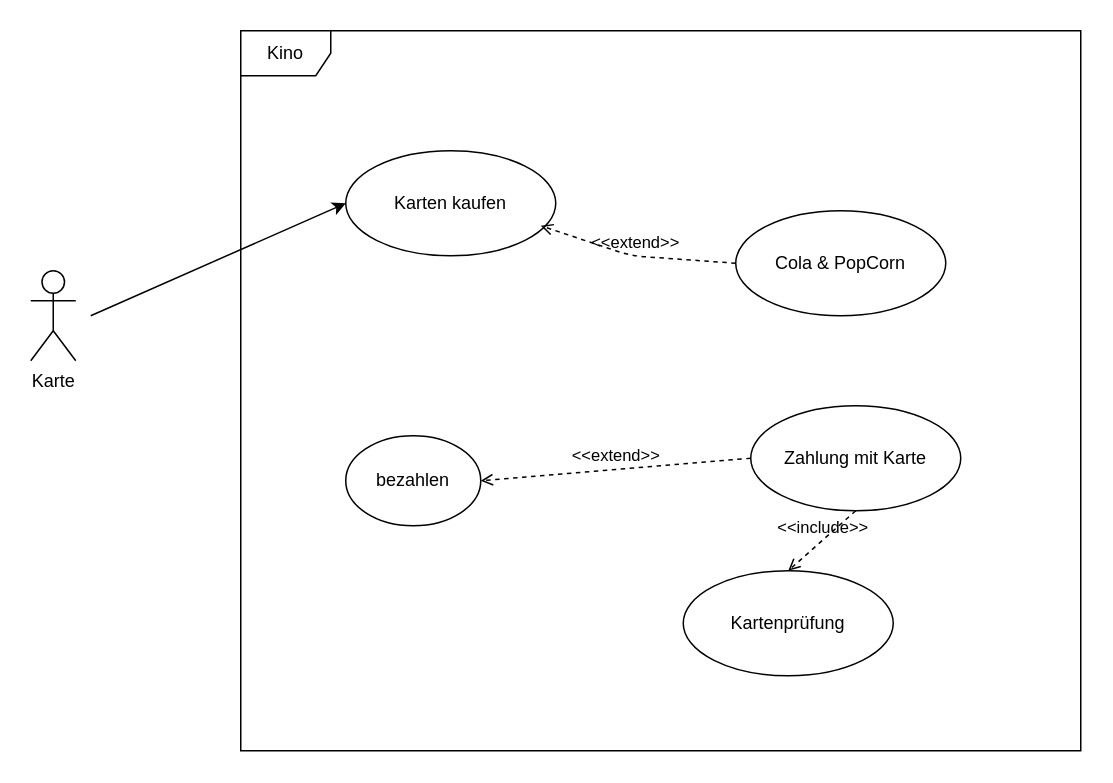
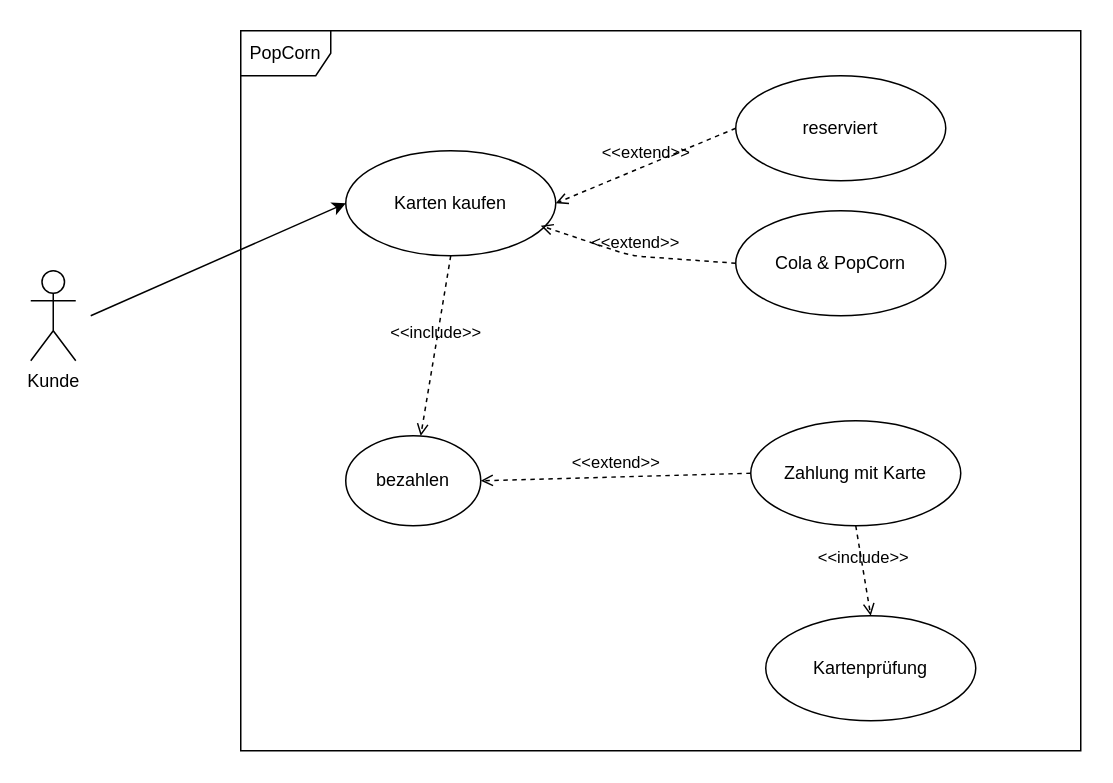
(286, 53) -> (286, 53)
none -> (841, 128)
none -> (648, 165)
none -> (436, 344)
(54, 382) -> (54, 382)
(856, 458) -> (856, 473)
(788, 623) -> (871, 668)
